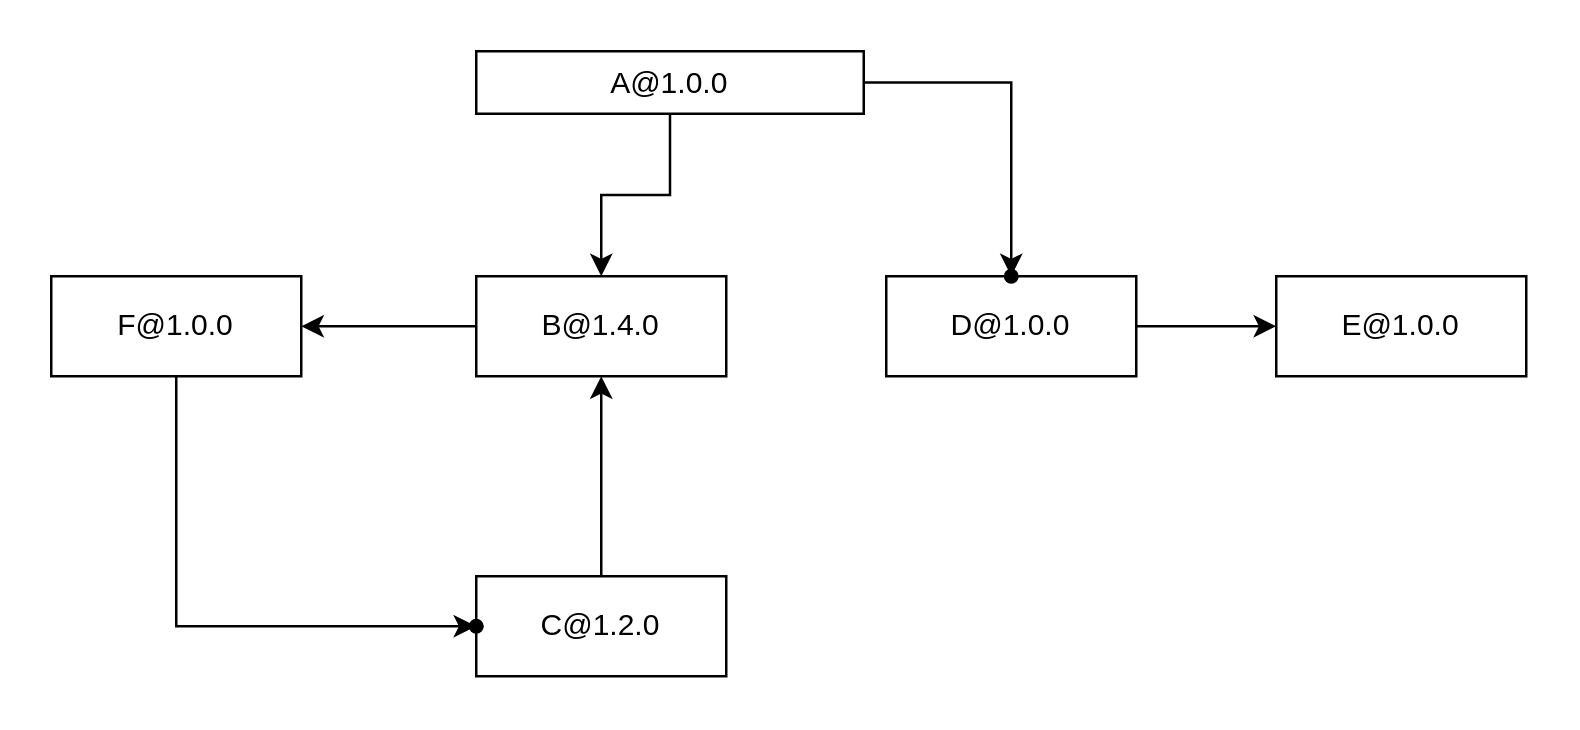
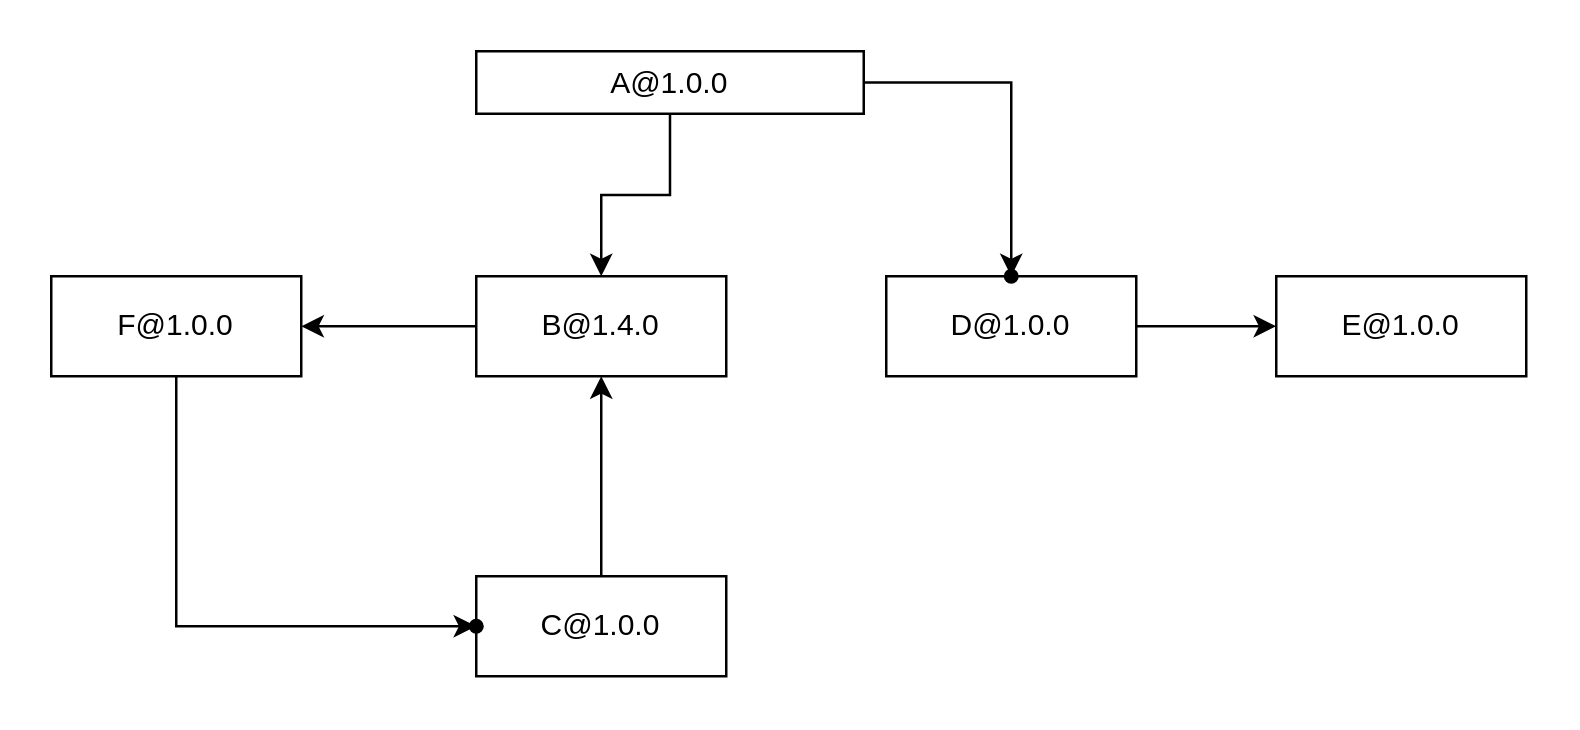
(601, 626) -> (601, 626)
